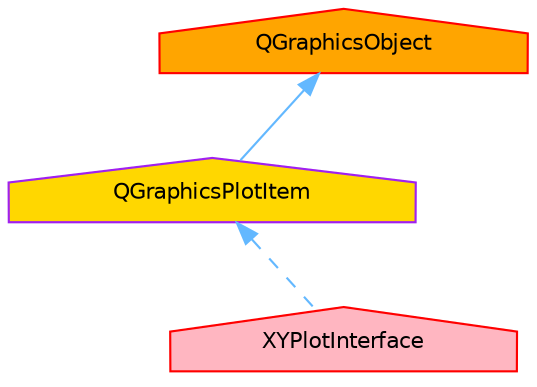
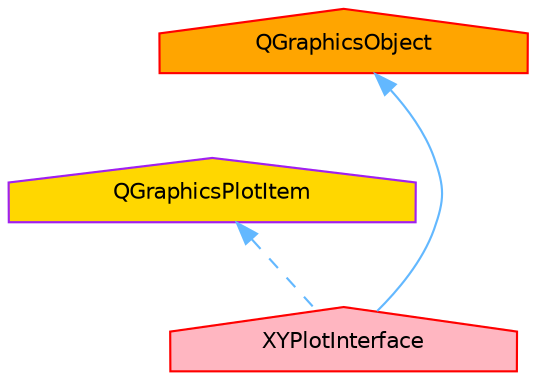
(272, 125) -> (441, 203)
